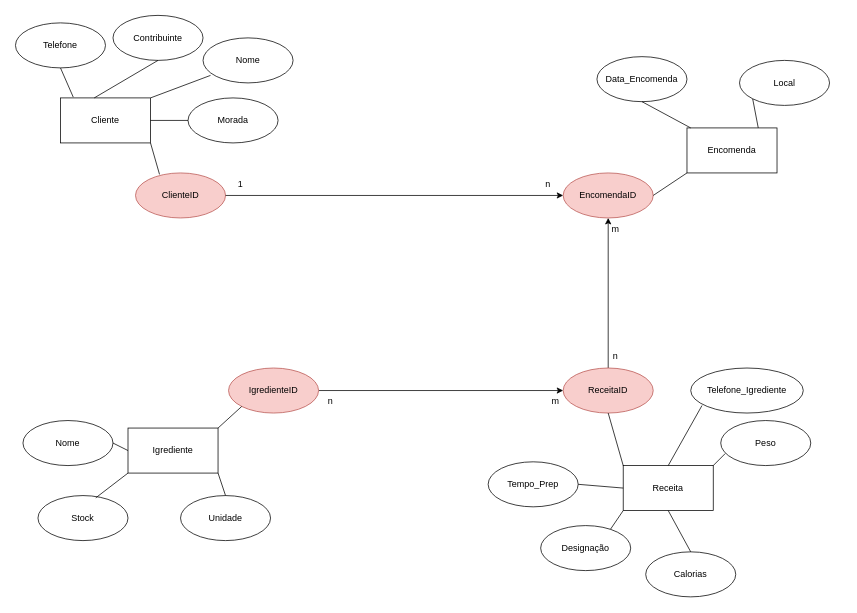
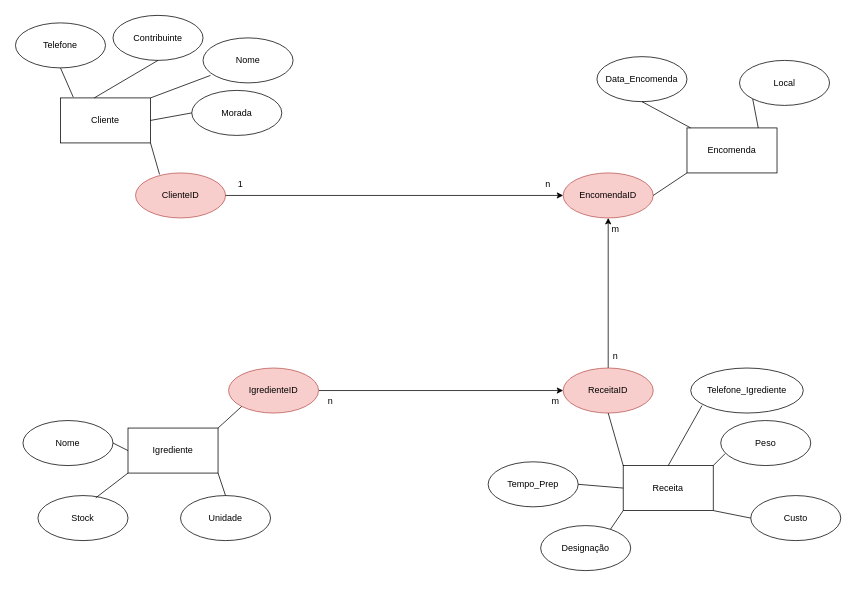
(233, 120) -> (237, 113)
none -> (732, 514)
none -> (795, 518)
(679, 531) -> none
(690, 574) -> none
